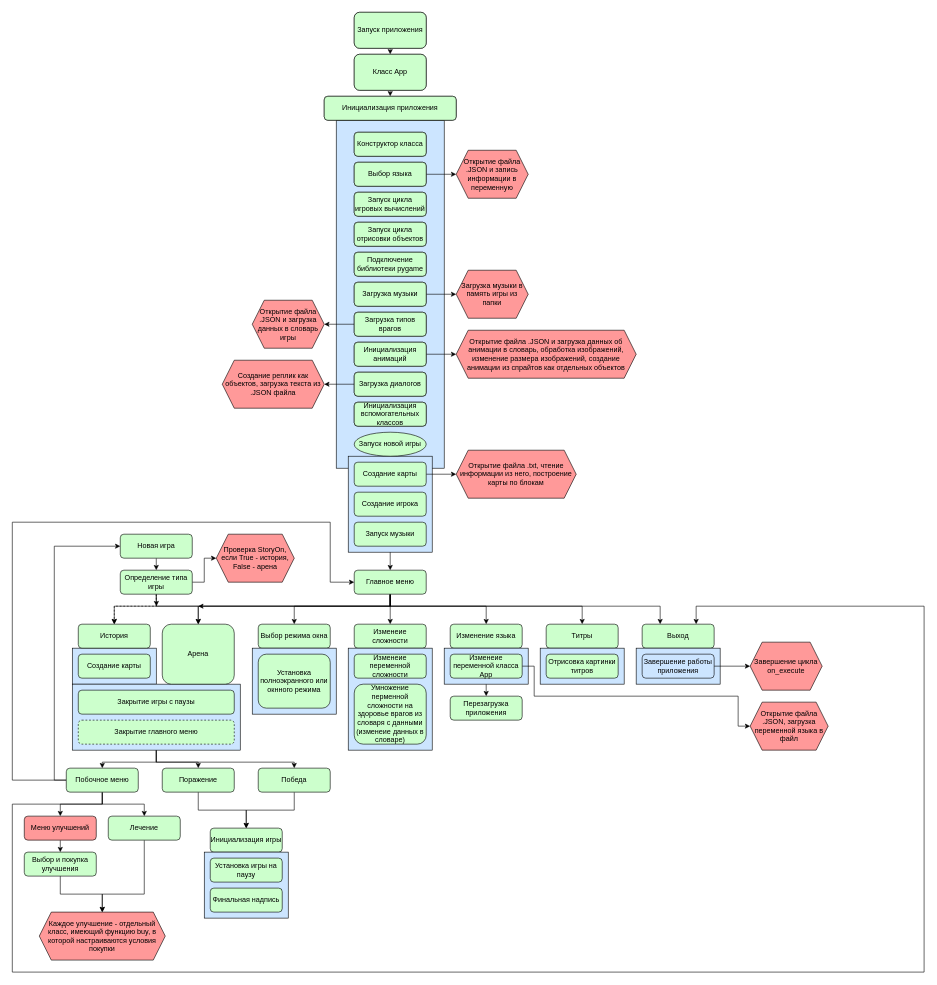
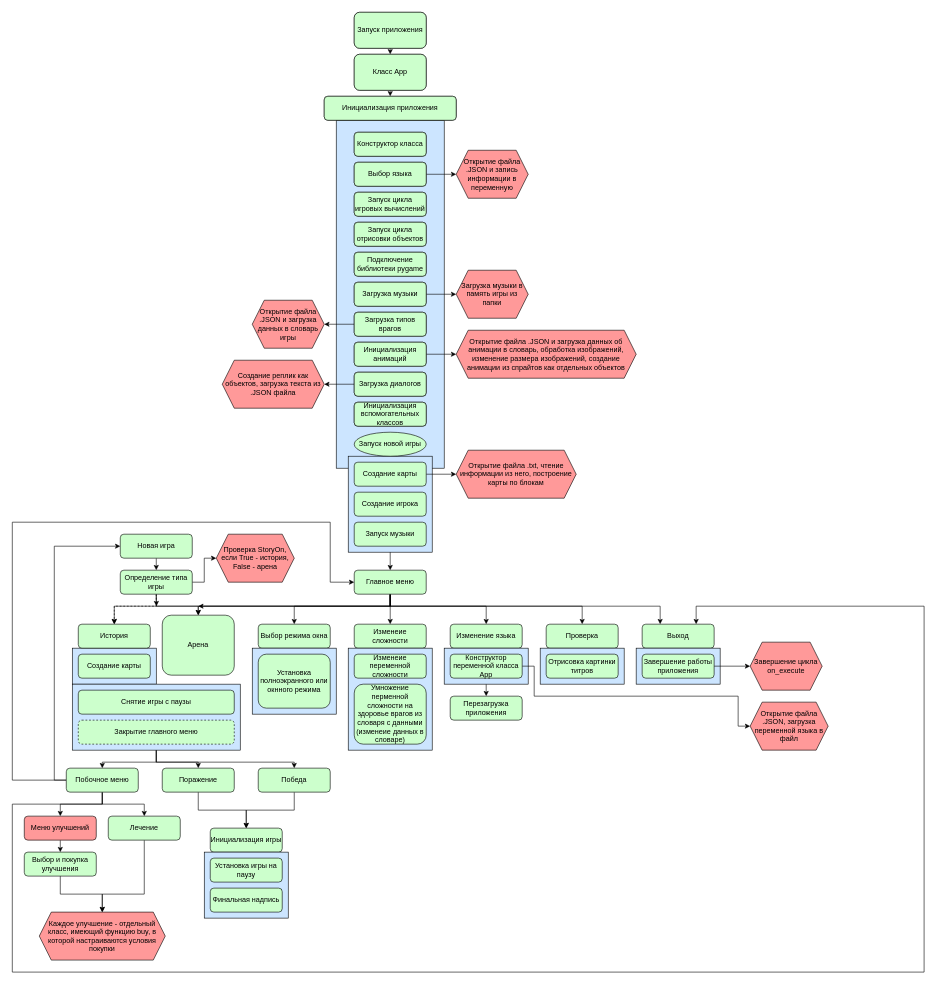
(582, 636) -> (582, 636)
(198, 654) -> (198, 645)
(486, 666) -> (486, 666)
(678, 666) -> (678, 666)
(156, 702) -> (156, 702)
